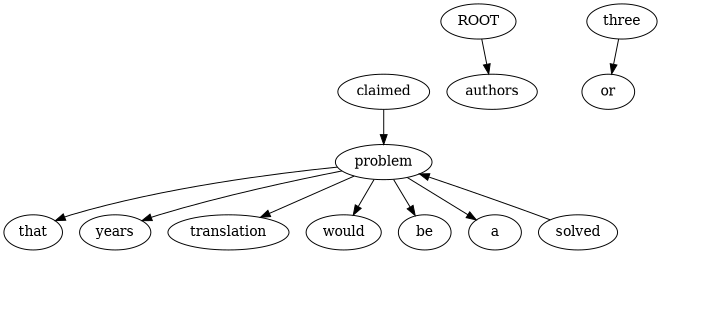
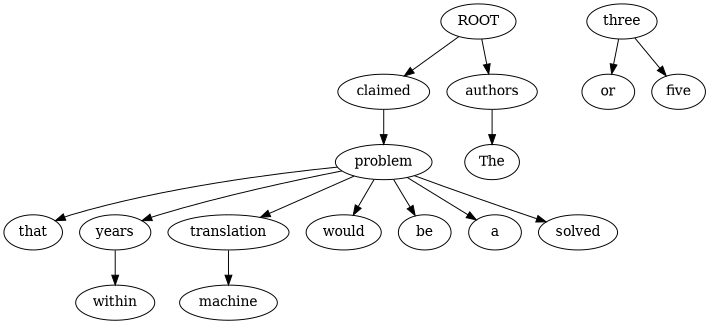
none -> (436, 53)
none -> (679, 92)
none -> (492, 162)
(490, 198) -> (475, 198)
none -> (115, 303)
none -> (228, 303)
